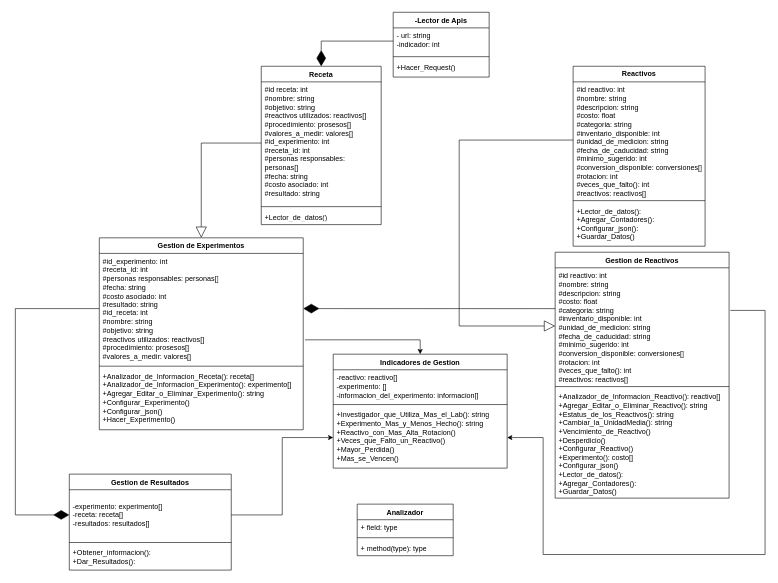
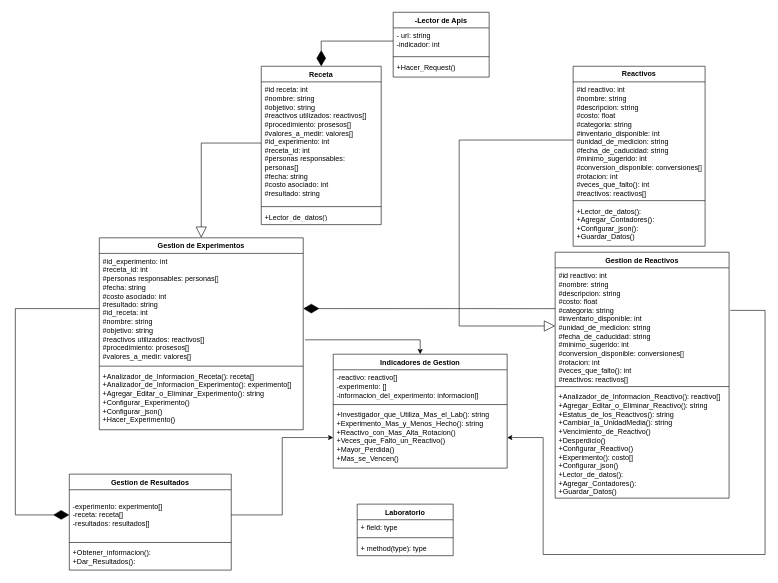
(405, 513) -> (405, 513)
